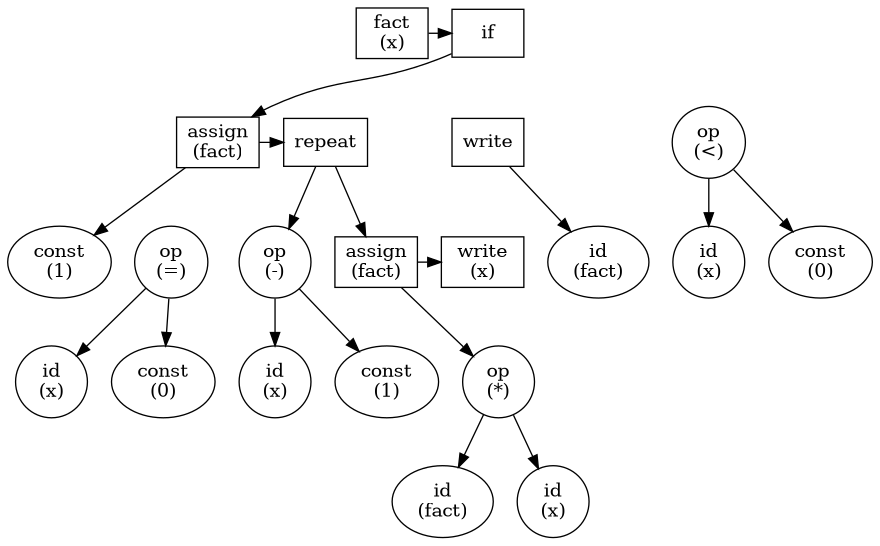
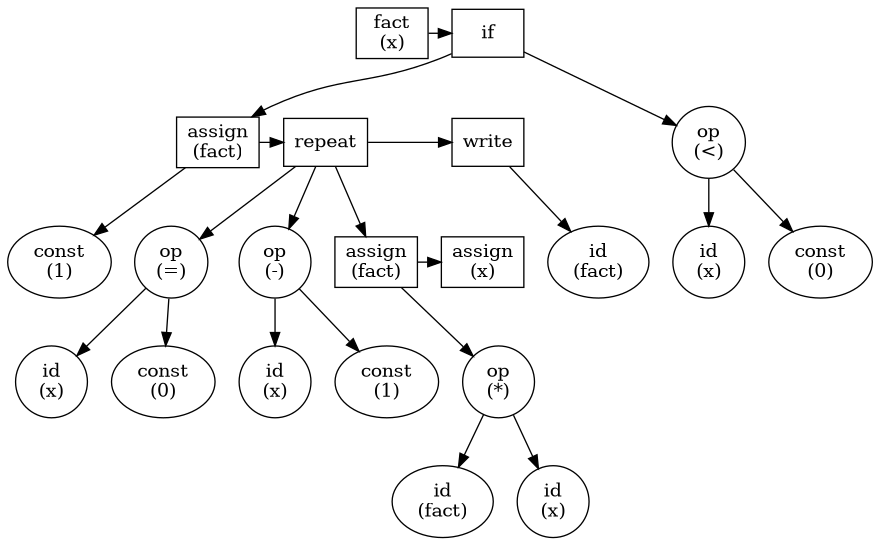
none -> (594, 86)
none -> (403, 142)
none -> (253, 199)
(483, 262) -> (483, 262)
